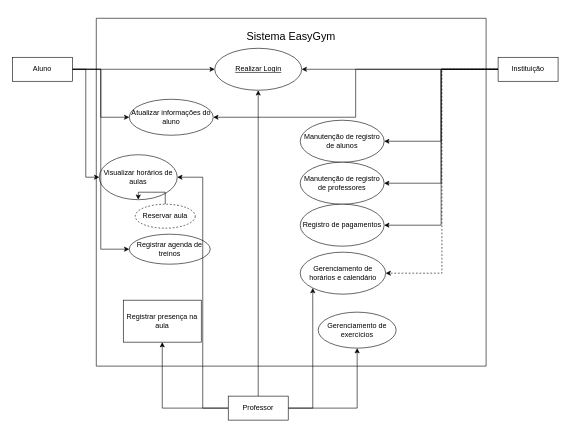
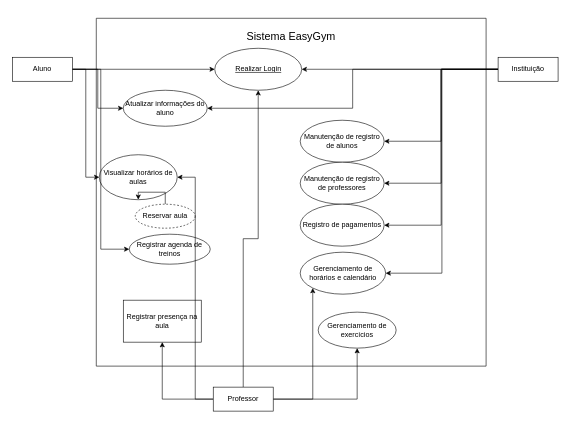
(171, 117) -> (165, 108)
(440, 273) -> (440, 273)
(258, 408) -> (243, 399)
